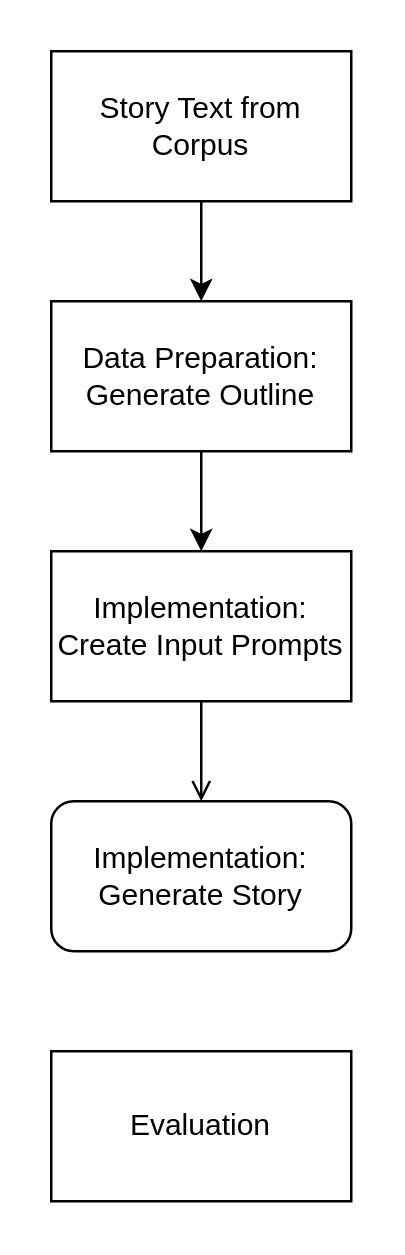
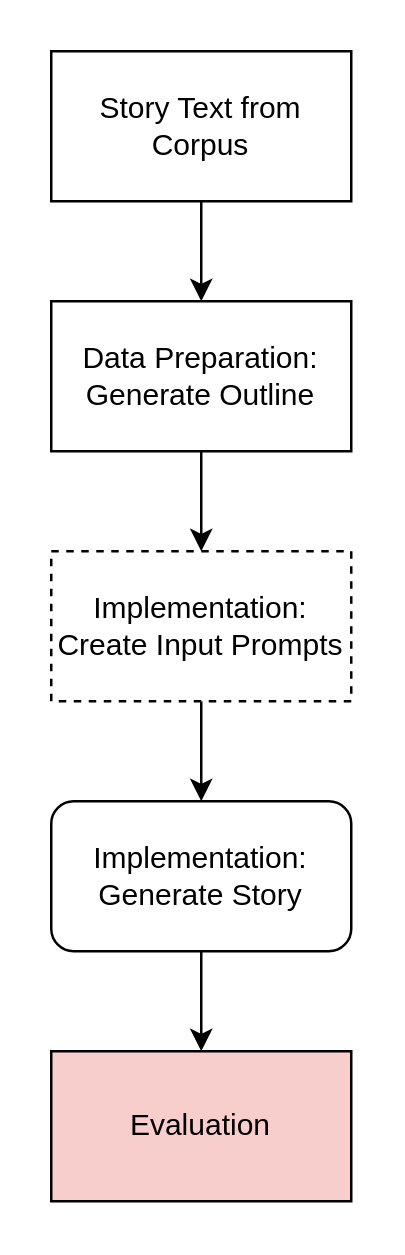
(201, 626) -> (201, 626)
(201, 787) -> (201, 783)
none -> (201, 993)
(201, 1126) -> (201, 1126)
